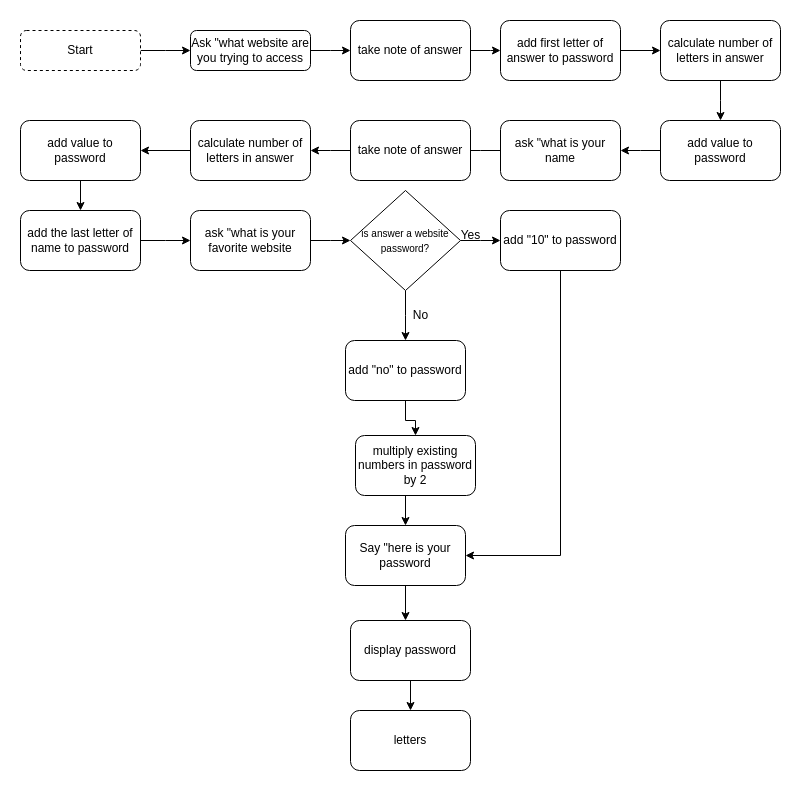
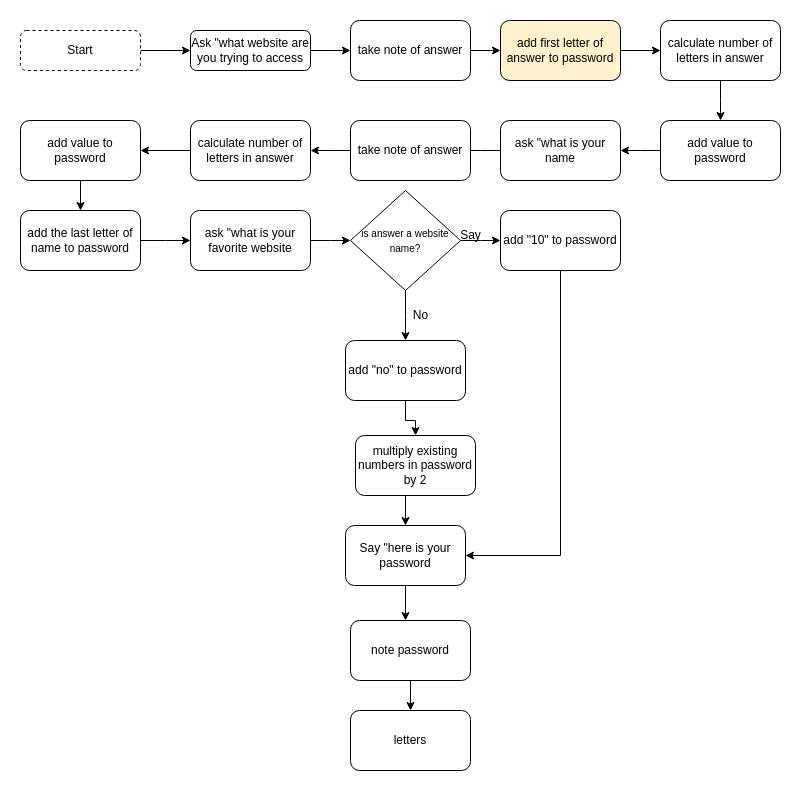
(561, 51) -> (561, 51)
(471, 236) -> (471, 236)
(406, 241) -> (406, 241)
(411, 651) -> (411, 651)
